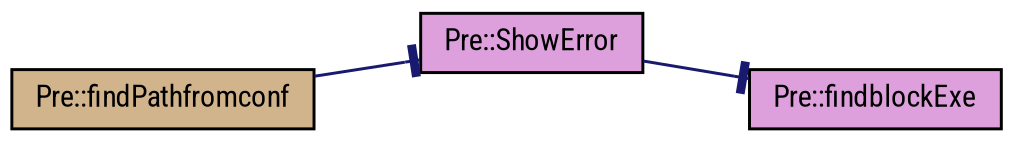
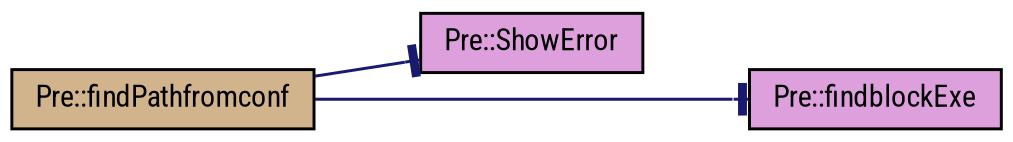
(689, 69) -> (524, 99)
